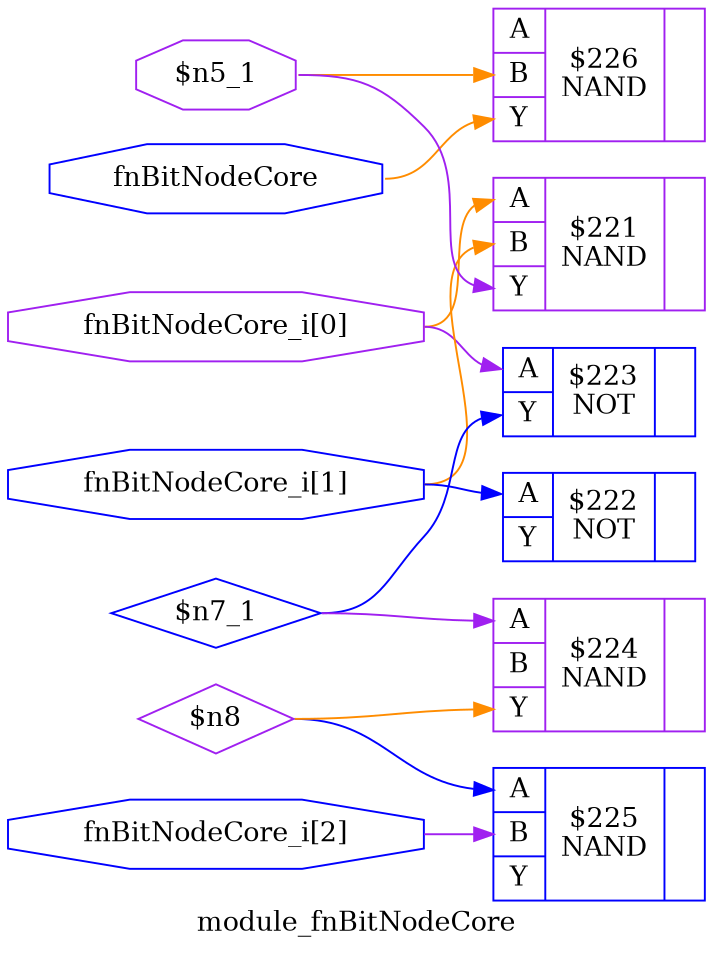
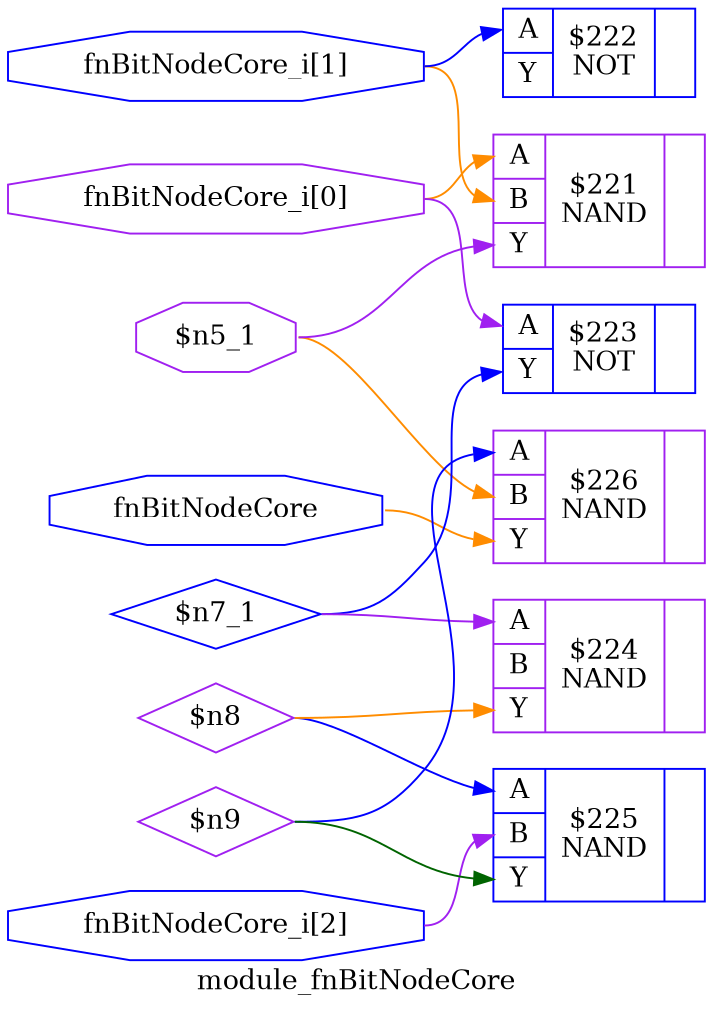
none -> (216, 822)
